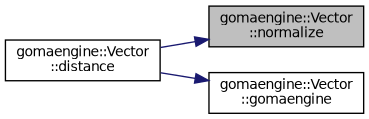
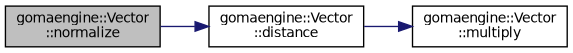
(178, 45) -> (178, 26)
(286, 93) -> (490, 26)
